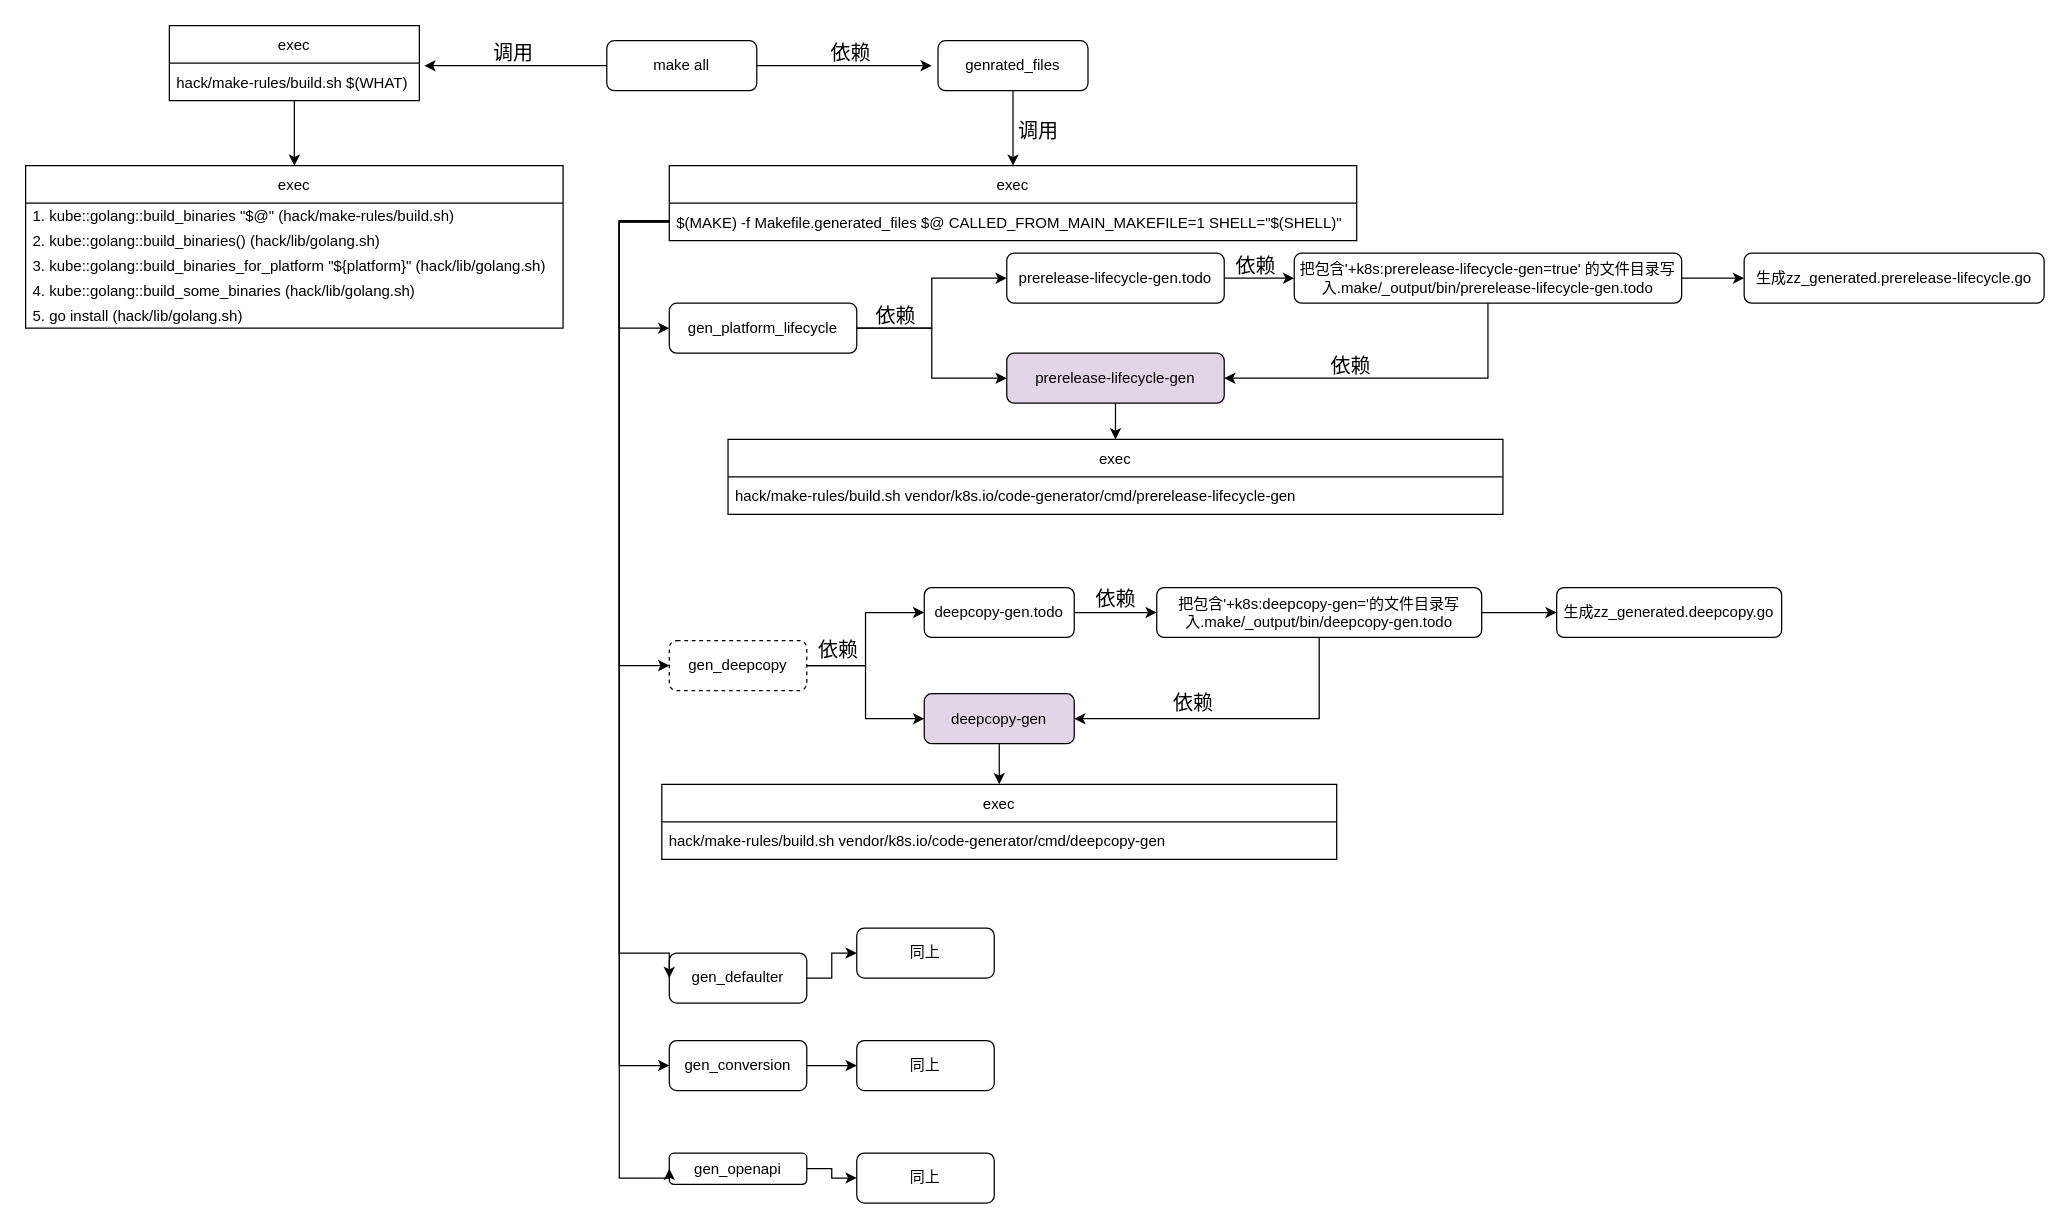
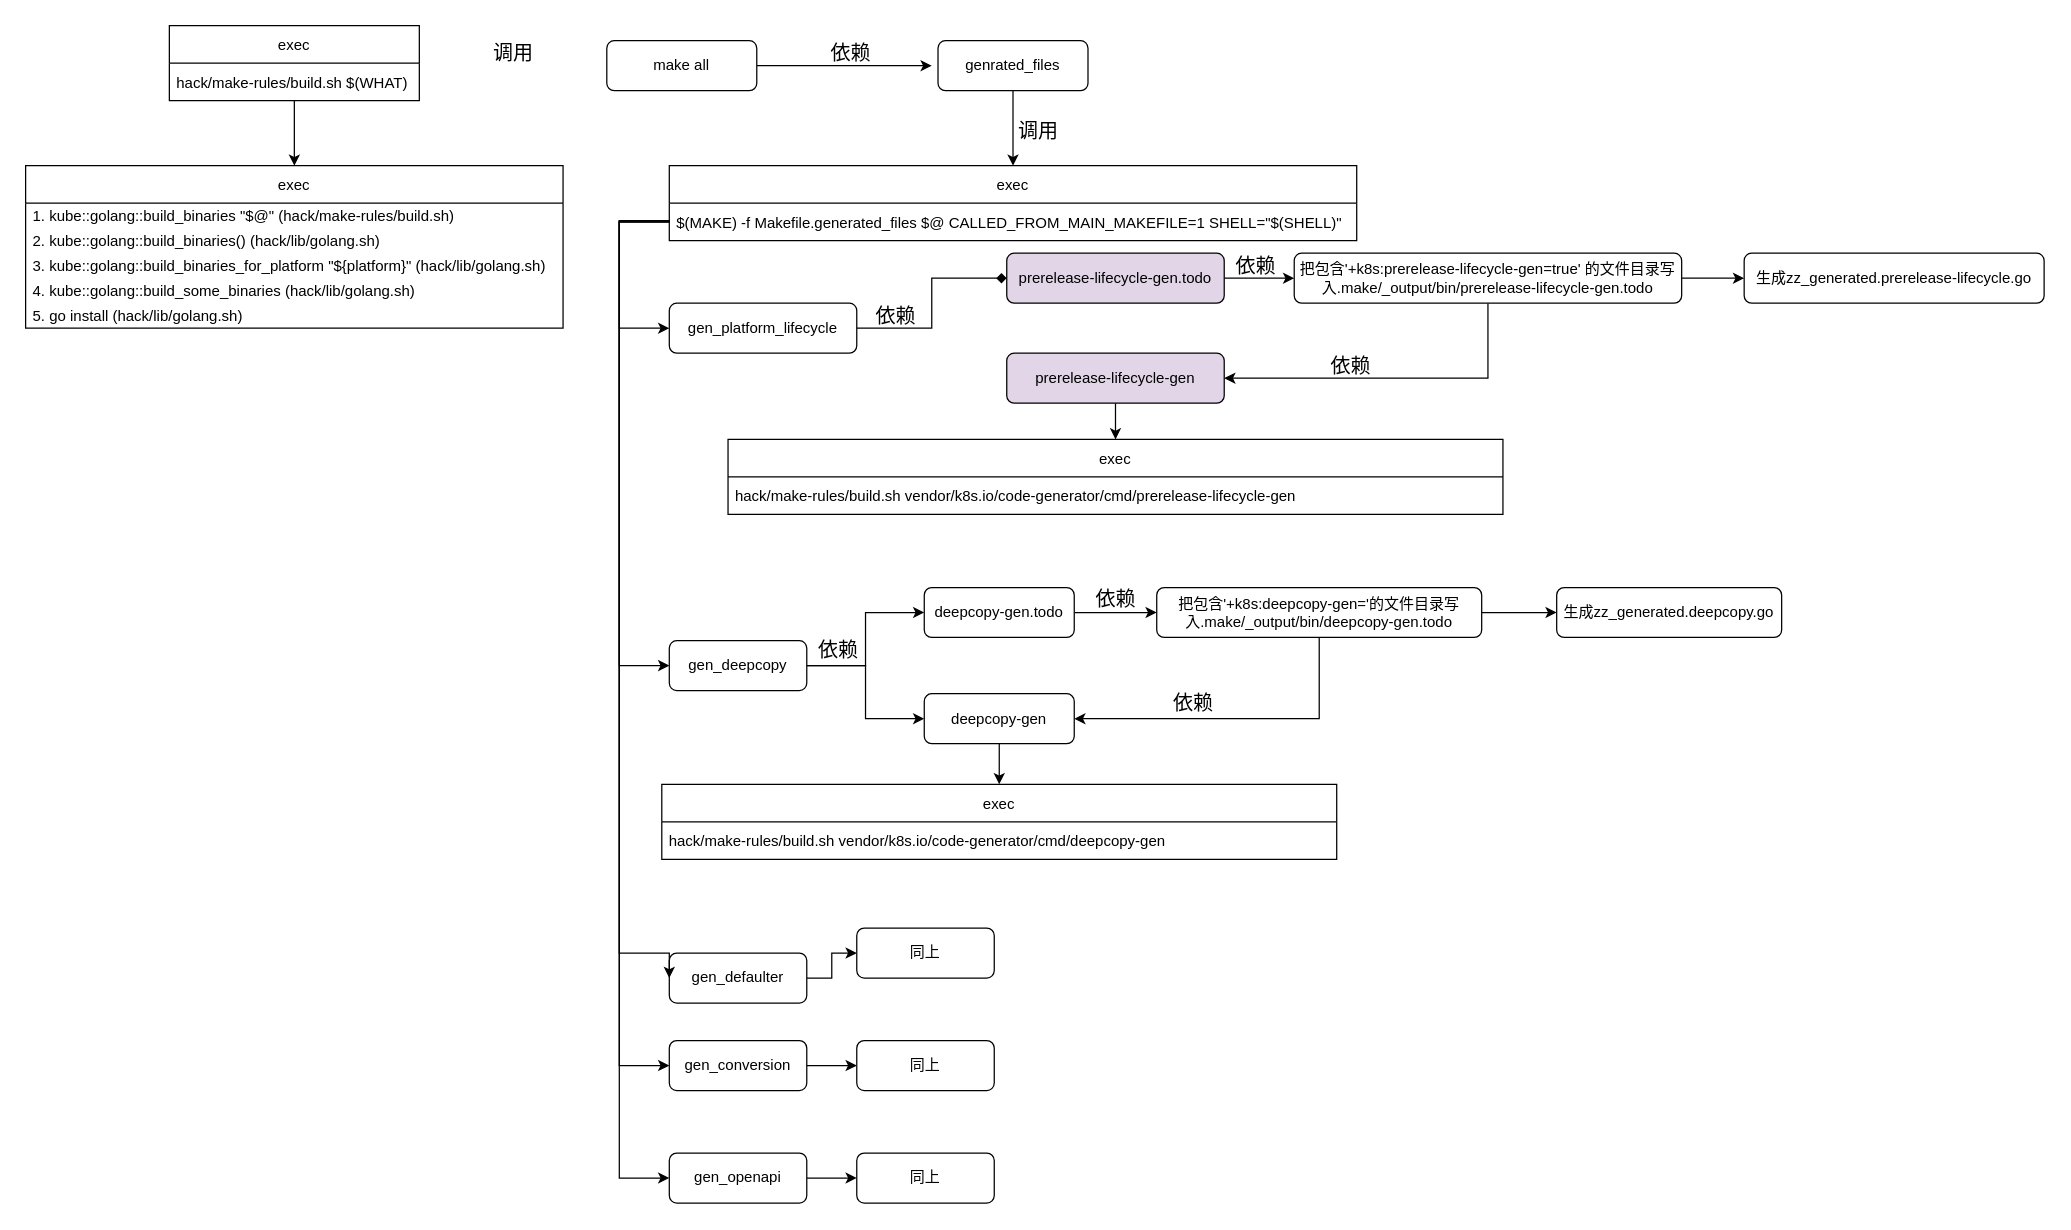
(520, 66) -> none
(997, 278) -> (996, 278)
(1116, 278) -> (1116, 278)
(941, 378) -> none
(738, 666) -> (738, 666)
(999, 719) -> (999, 719)
(738, 1169) -> (738, 1178)
